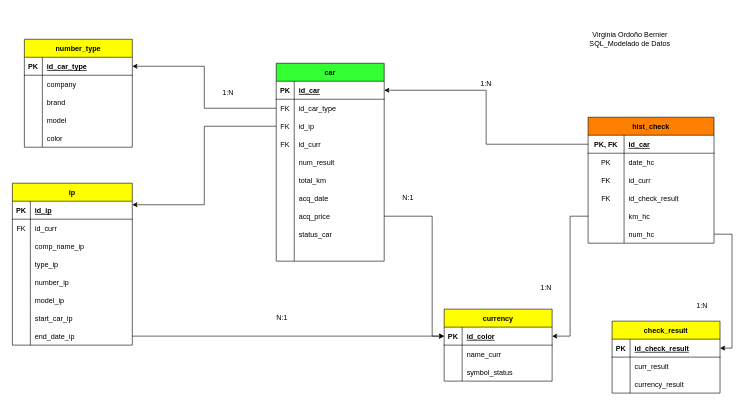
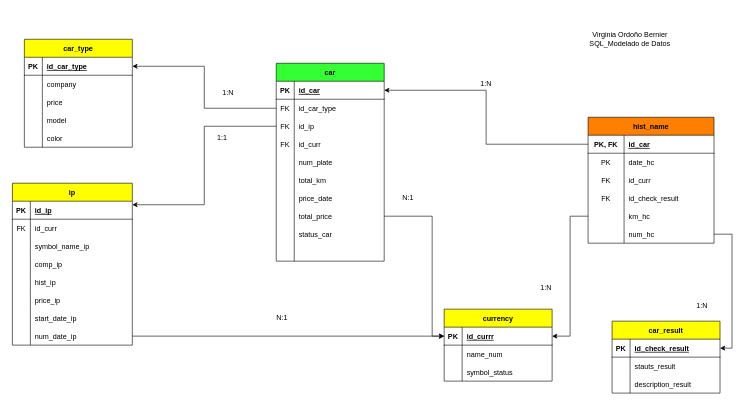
(78, 49) -> (78, 49)
(57, 103) -> (56, 103)
(651, 127) -> (651, 127)
none -> (222, 138)
(318, 163) -> (316, 163)
(315, 199) -> (318, 199)
(316, 217) -> (319, 217)
(58, 247) -> (61, 247)
(48, 265) -> (48, 265)
(52, 283) -> (47, 283)
(49, 301) -> (49, 301)
(58, 319) -> (60, 319)
(666, 331) -> (666, 331)
(56, 337) -> (56, 337)
(481, 337) -> (482, 337)
(485, 355) -> (483, 355)
(656, 367) -> (660, 367)
(664, 385) -> (668, 385)
